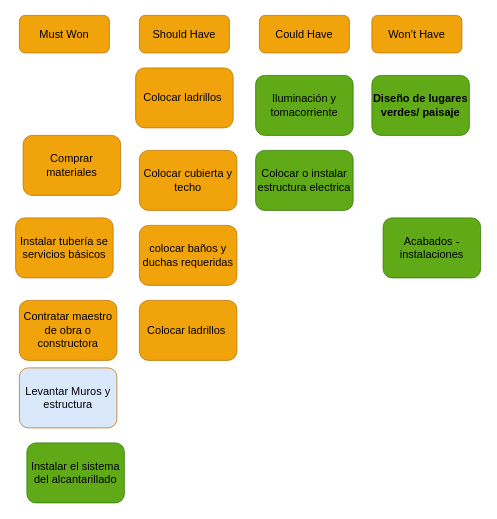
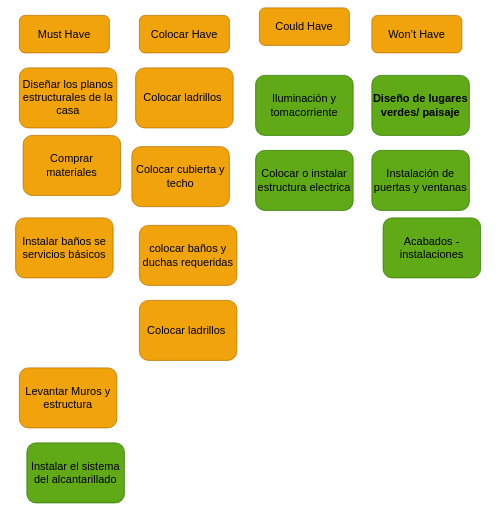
(64, 34) -> (64, 34)
(184, 34) -> (184, 34)
(304, 34) -> (304, 27)
none -> (68, 98)
(188, 180) -> (180, 177)
none -> (420, 180)
(64, 248) -> (64, 248)
(68, 330) -> none
(68, 398) -> (68, 398)
